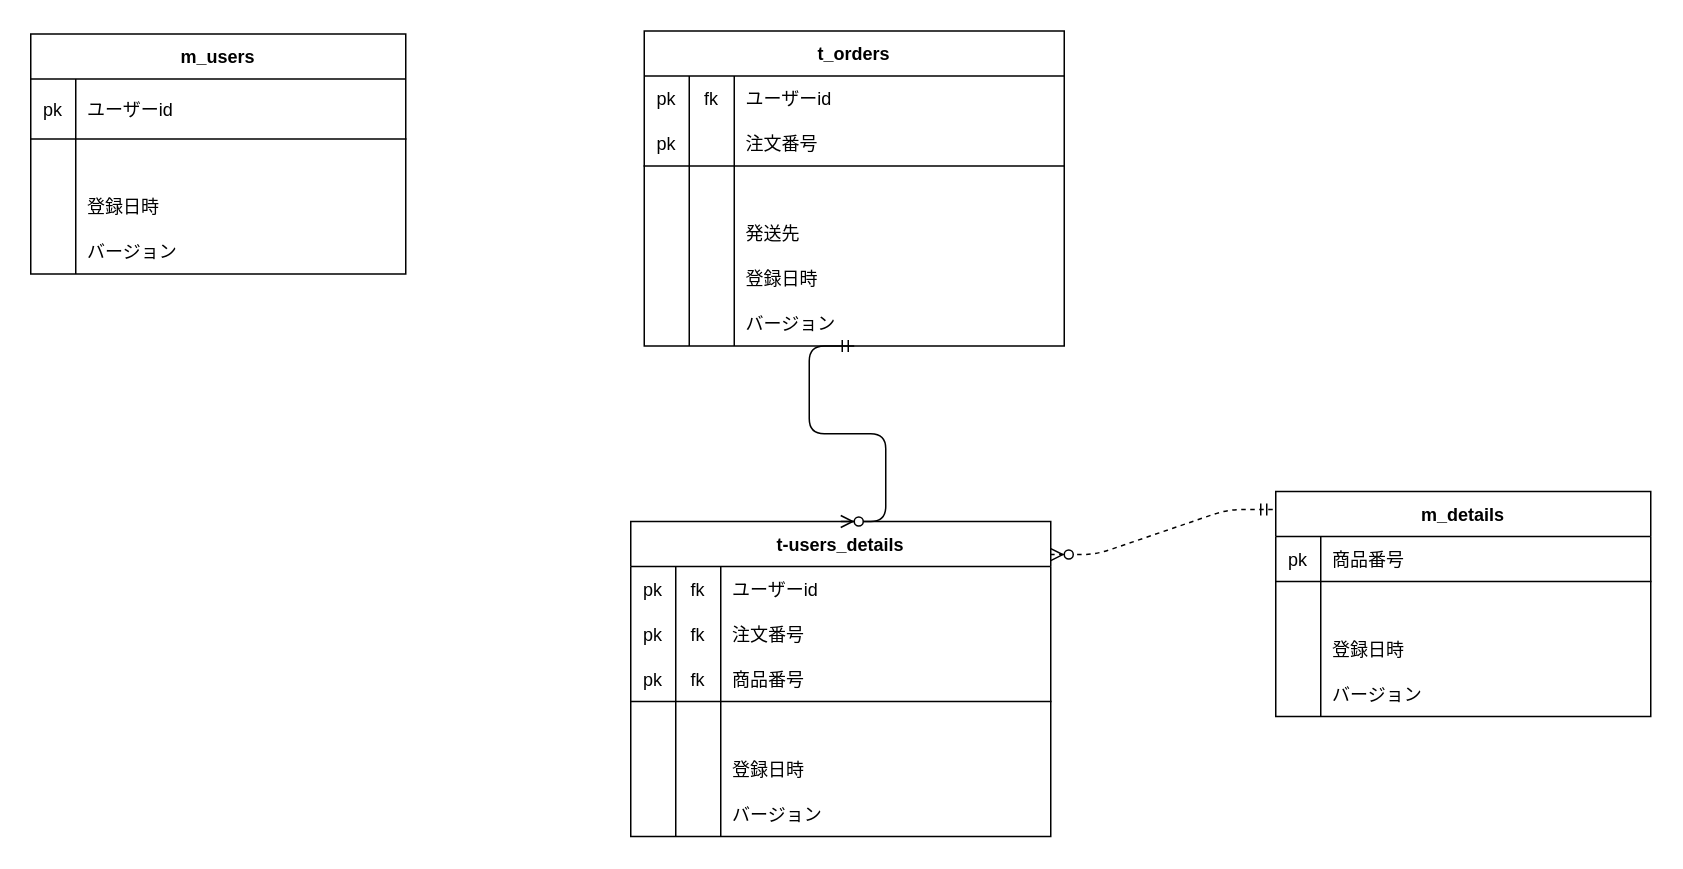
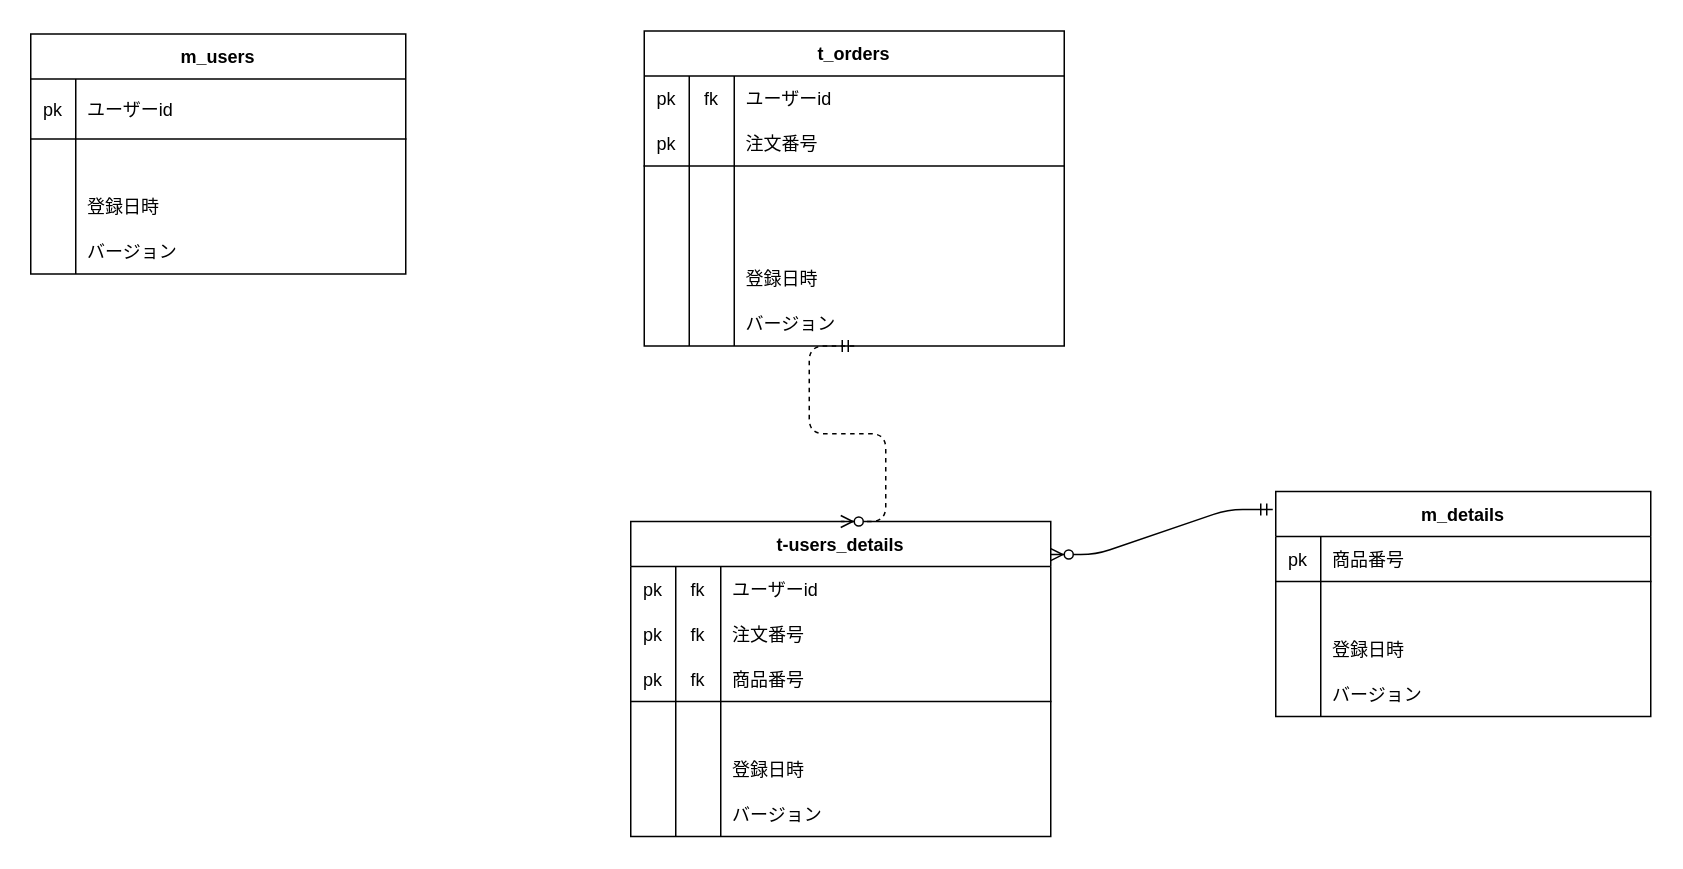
(899, 233) -> none
(851, 434) -> (851, 434)
(1169, 529) -> (1169, 529)
